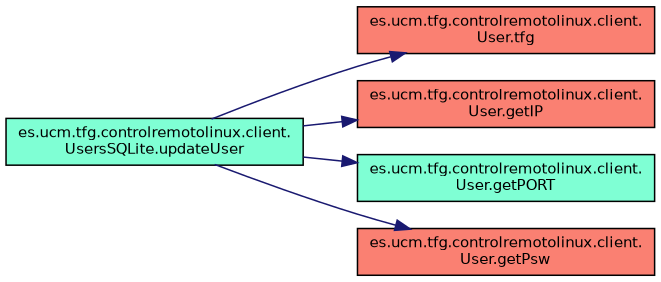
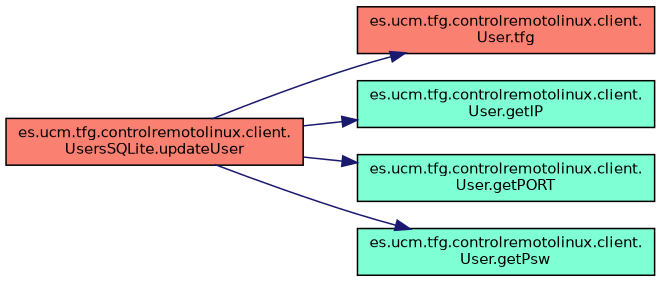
(506, 104) -> (506, 104)
(155, 142) -> (155, 142)
(506, 252) -> (506, 252)
